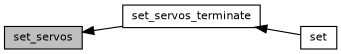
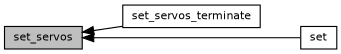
(284, 32) -> (197, 38)
